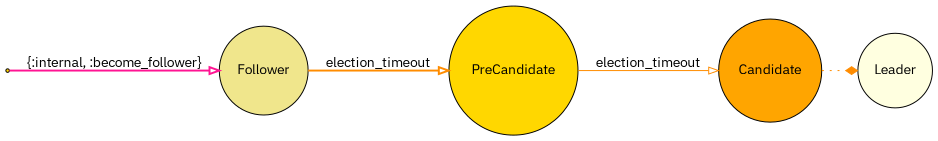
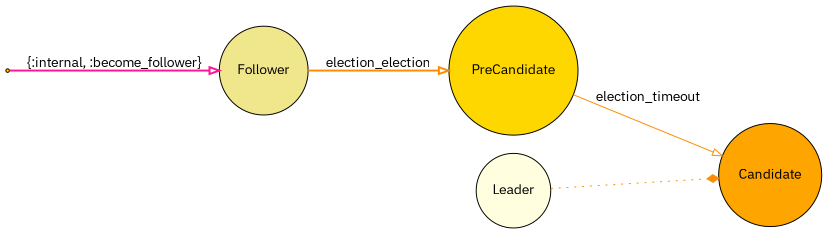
(378, 63) -> (378, 63)
(834, 71) -> (629, 184)
